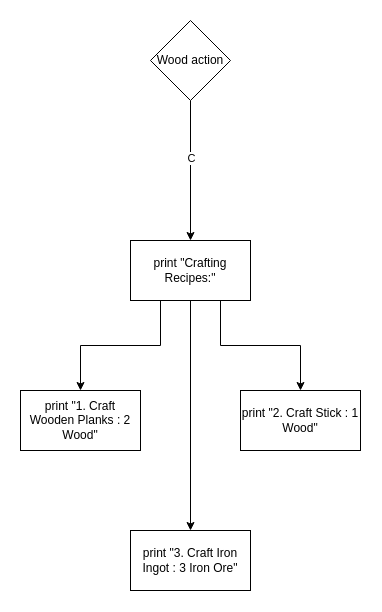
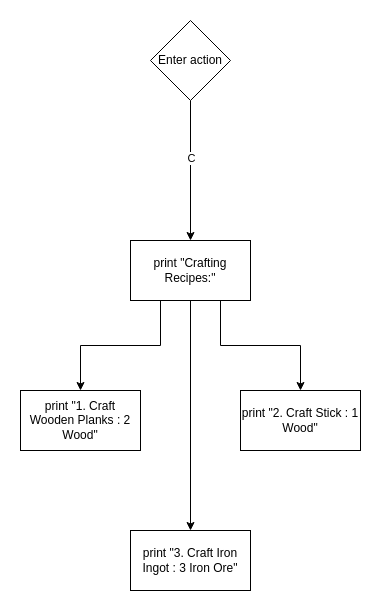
(191, 61) -> (191, 61)
